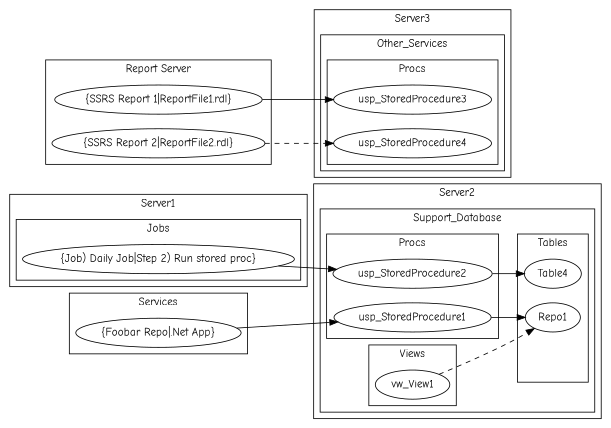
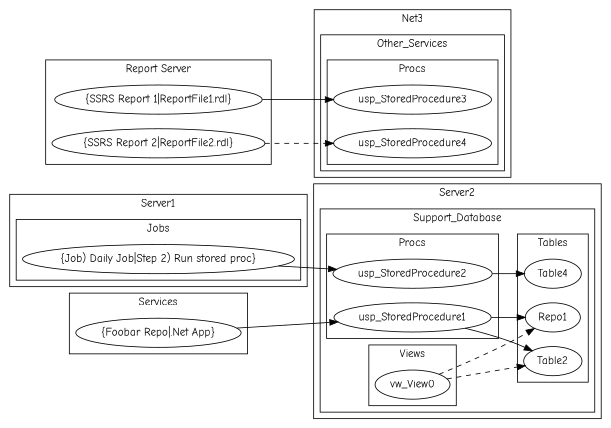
(413, 19) -> (413, 19)
none -> (553, 361)
(413, 385) -> (413, 385)
